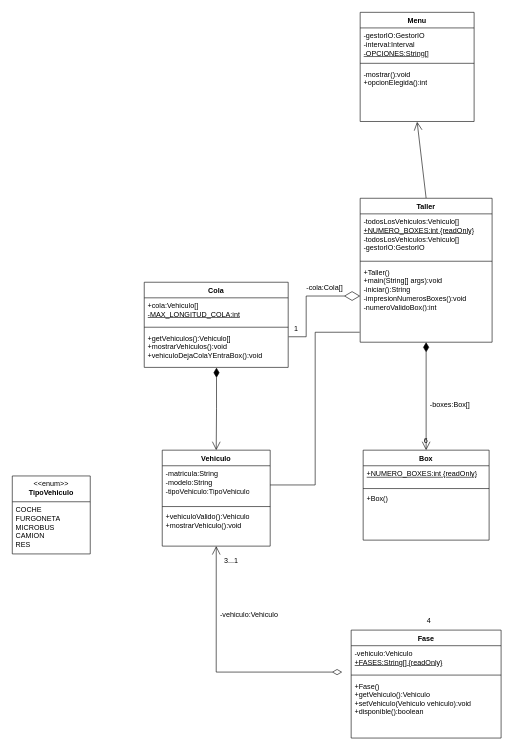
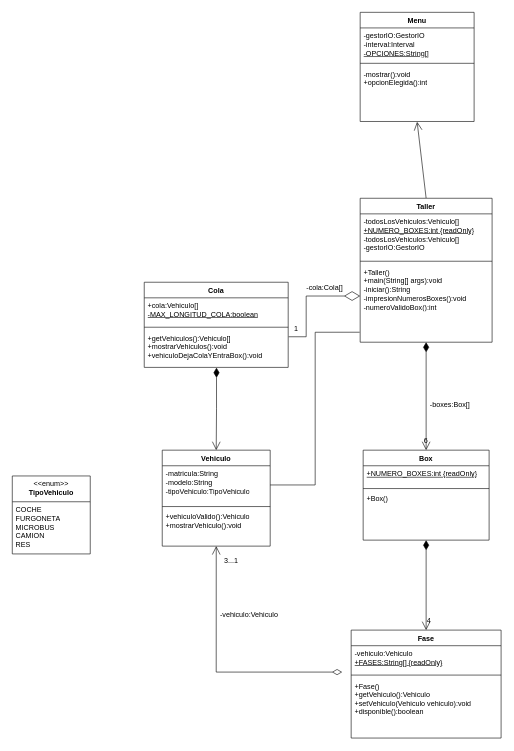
(190, 311) -> (198, 311)
none -> (426, 625)
